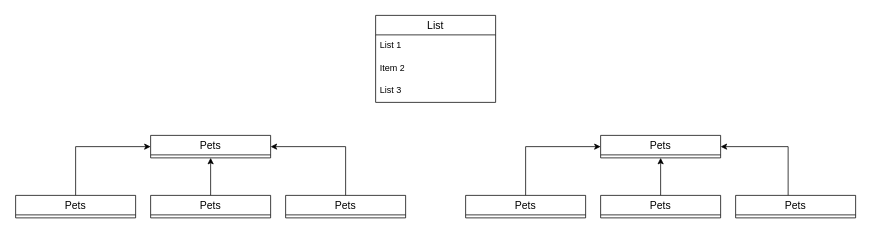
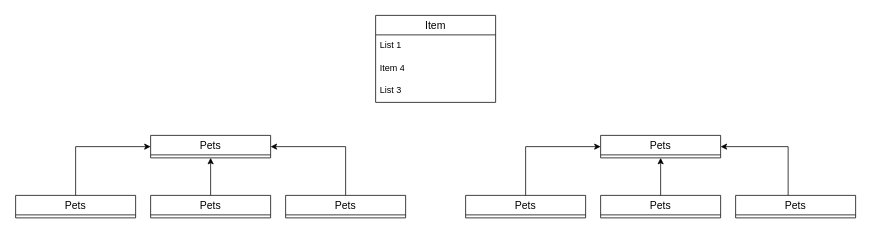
(435, 26) -> (435, 26)
(394, 68) -> (394, 68)
